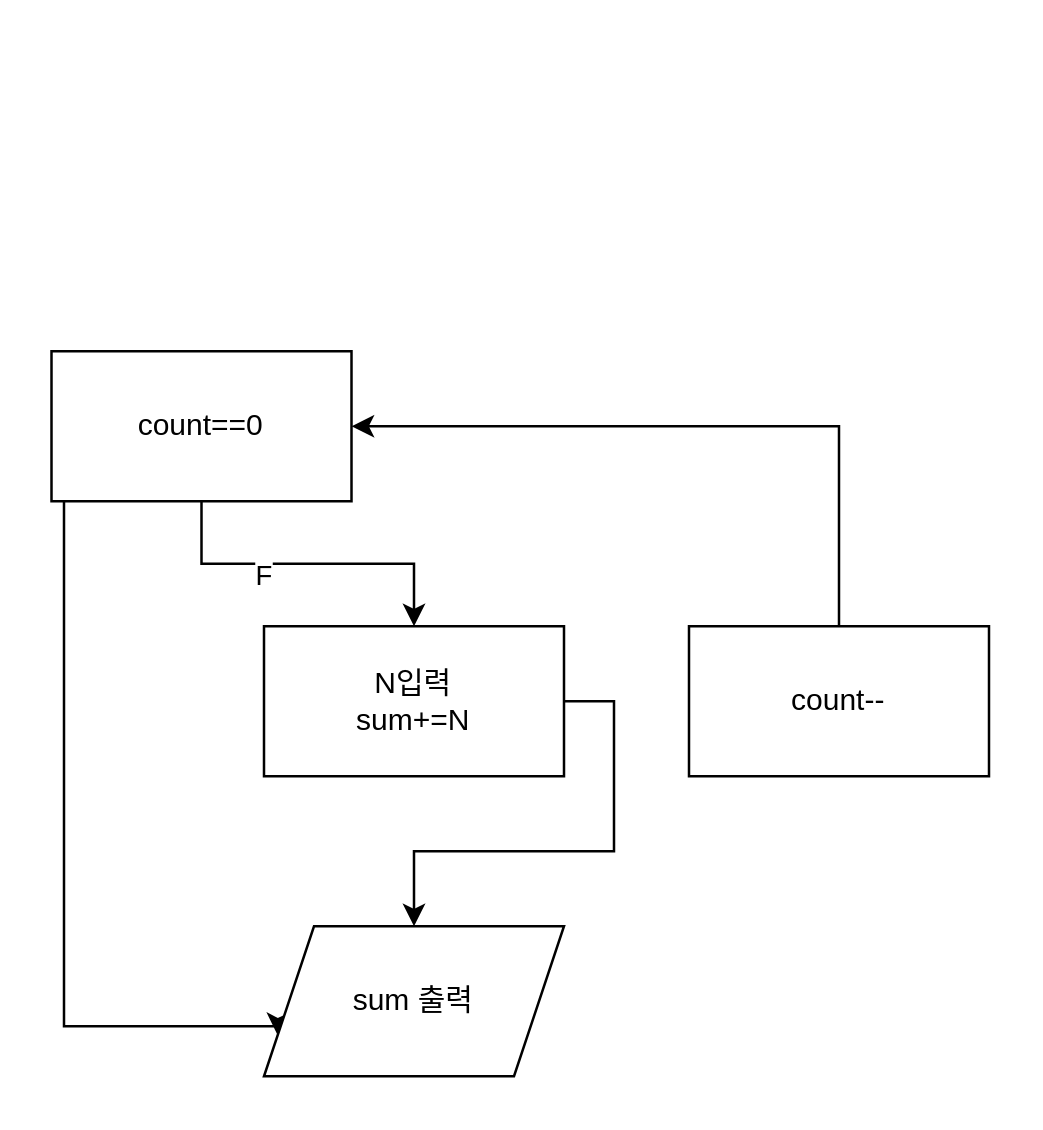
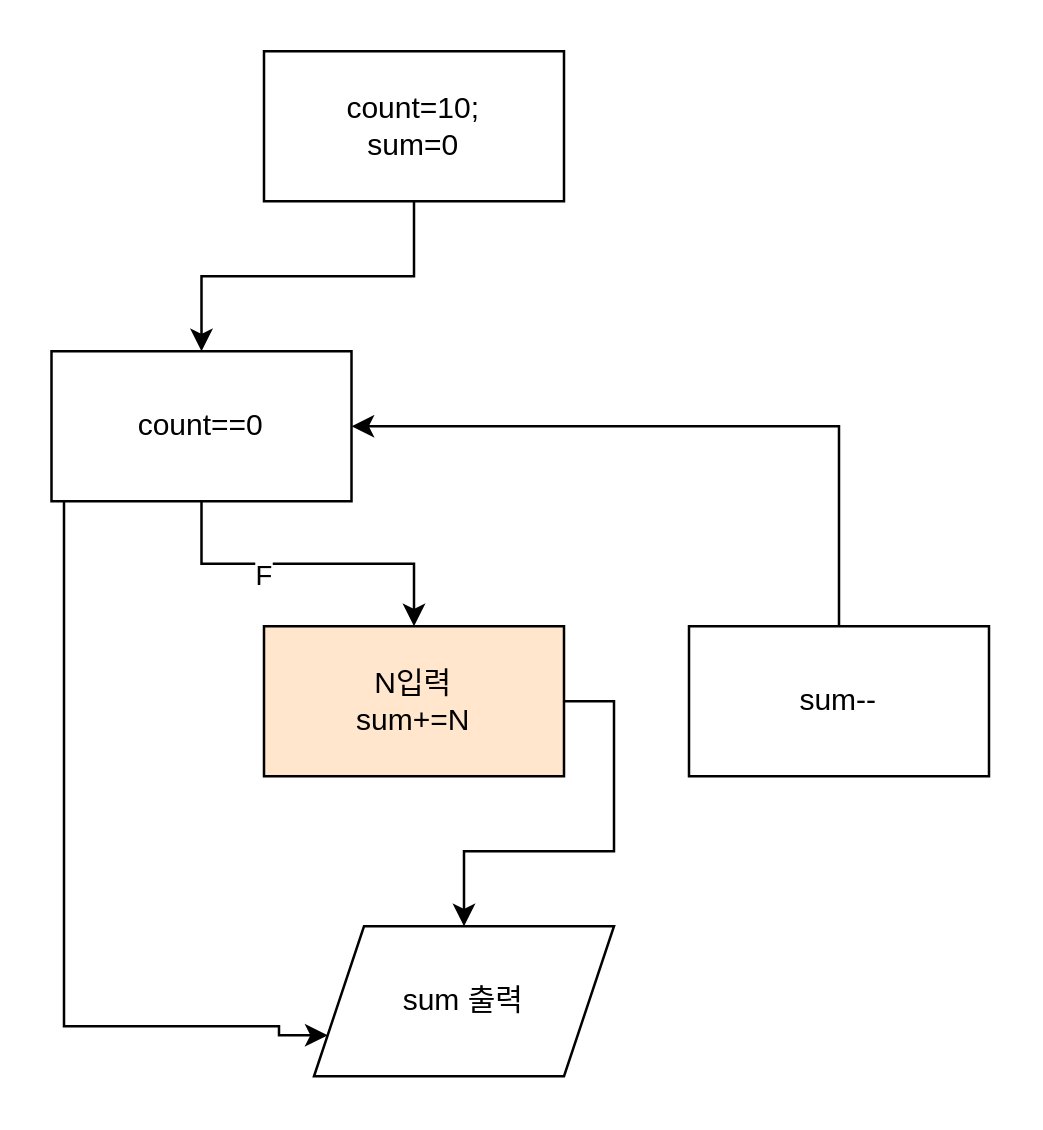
none -> (414, 126)
none -> (316, 276)
(414, 701) -> (414, 701)
(839, 701) -> (839, 701)
(414, 1001) -> (464, 1001)
